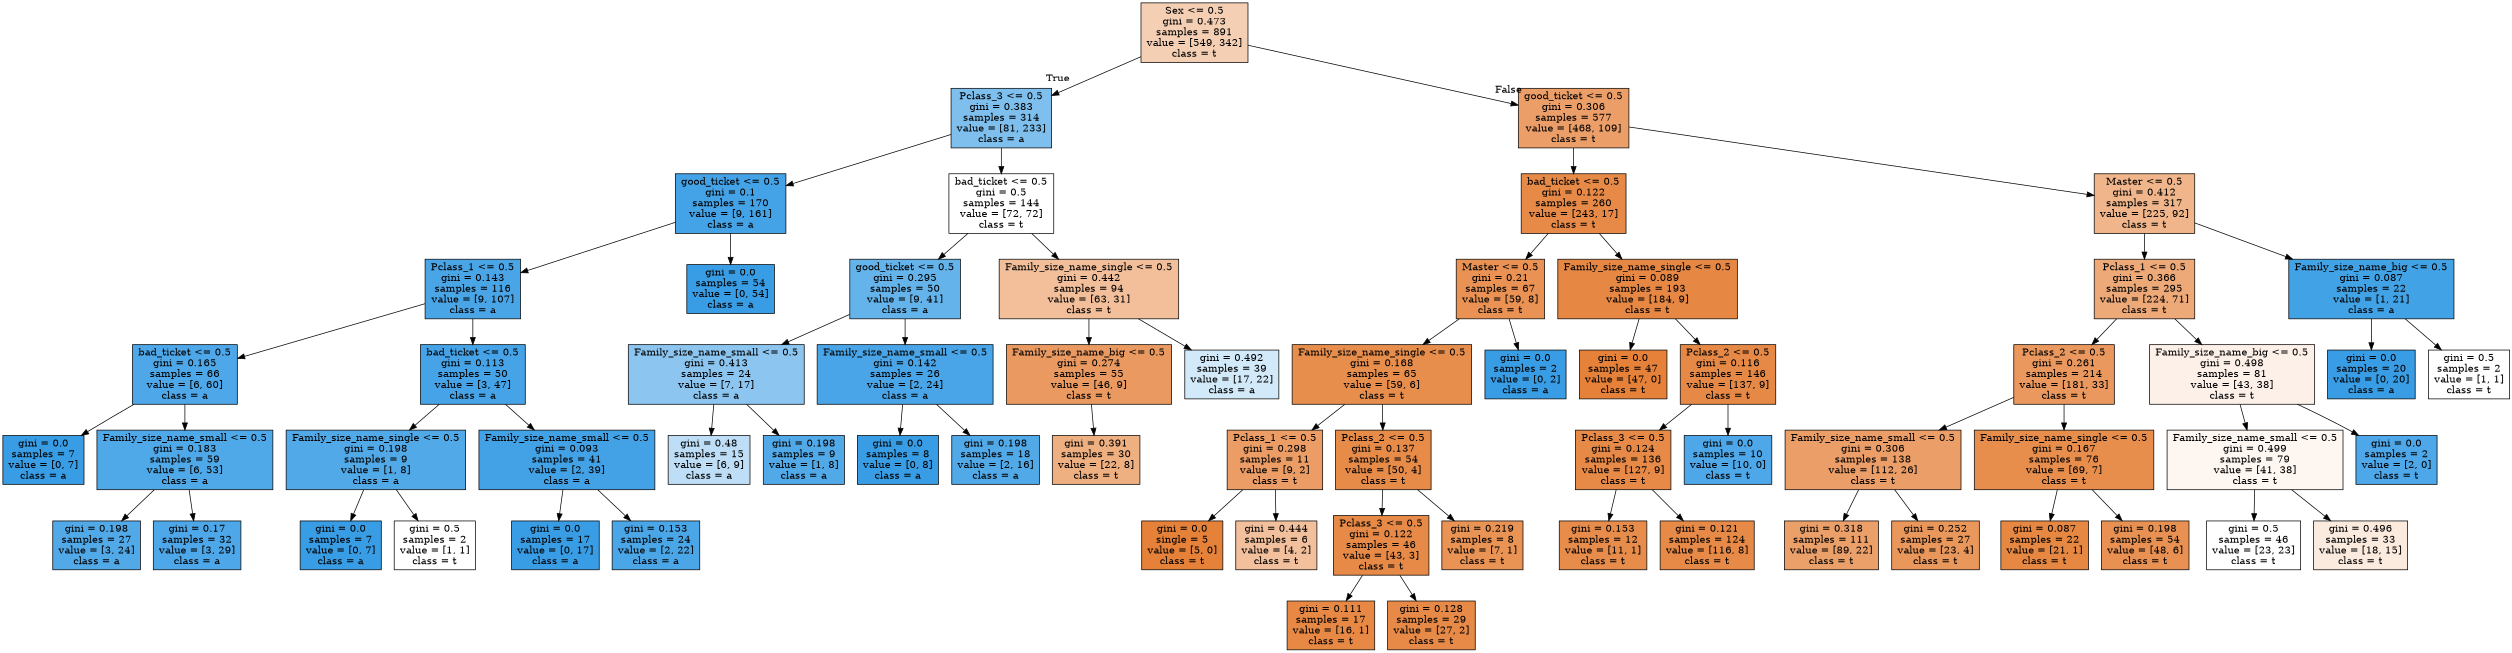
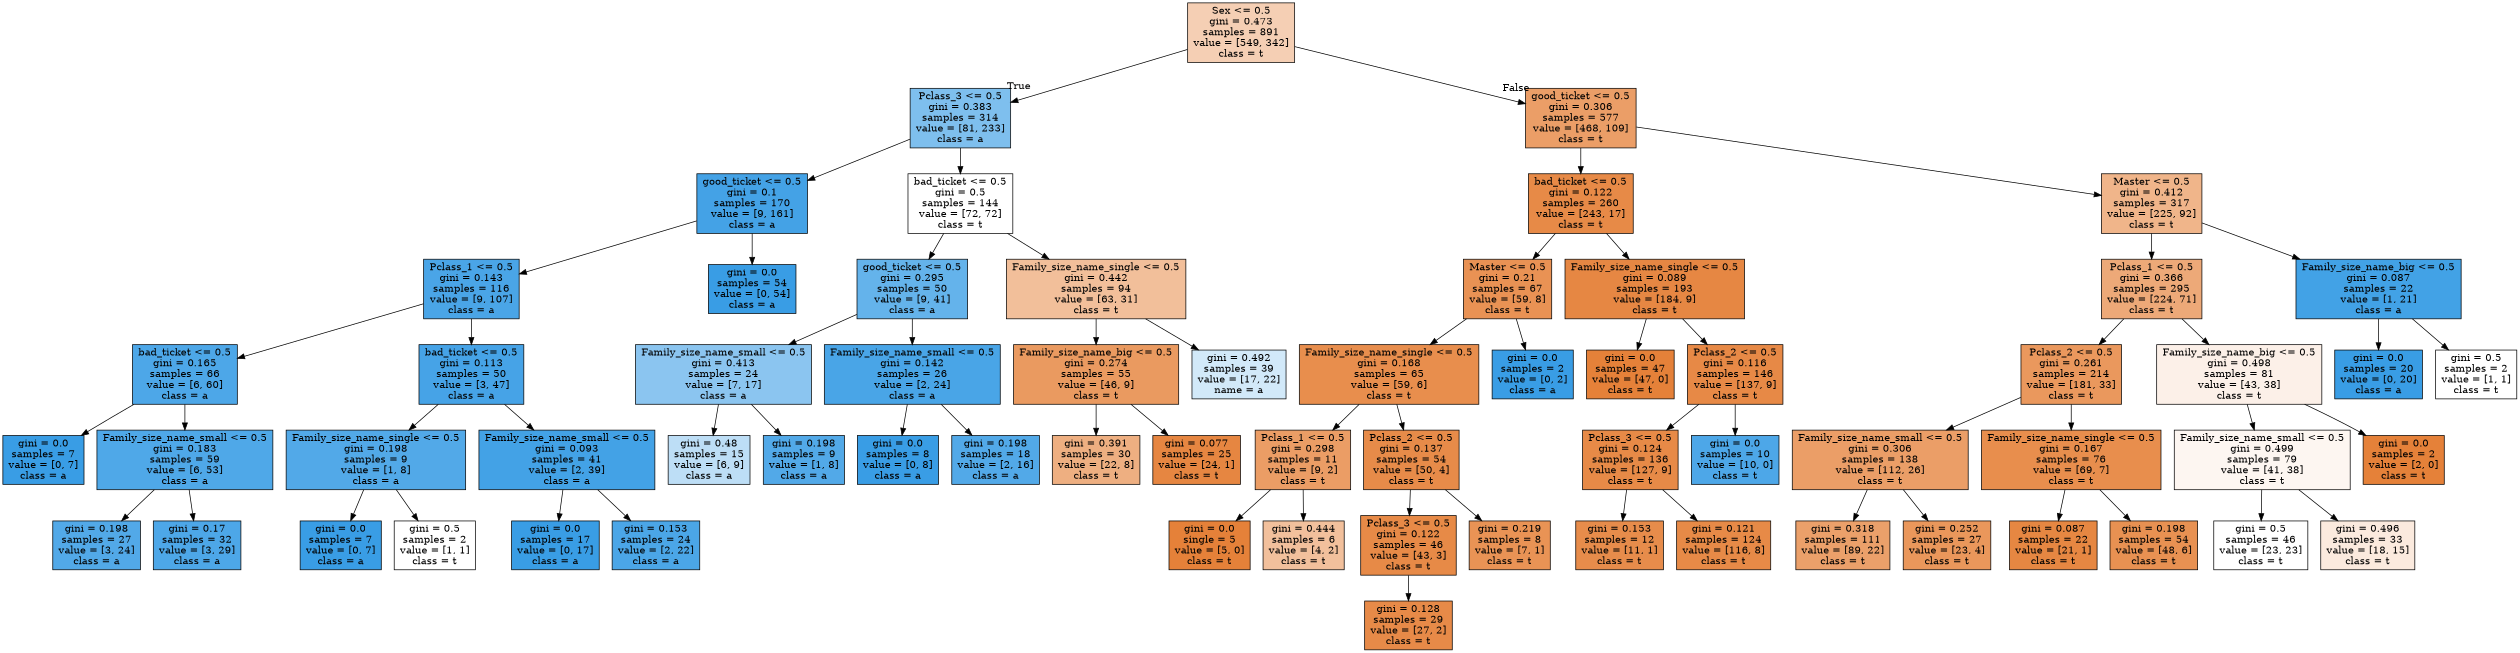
(1232, 374) -> (1239, 374)
none -> (1197, 460)
(2397, 460) -> (2404, 460)
(1331, 625) -> none
